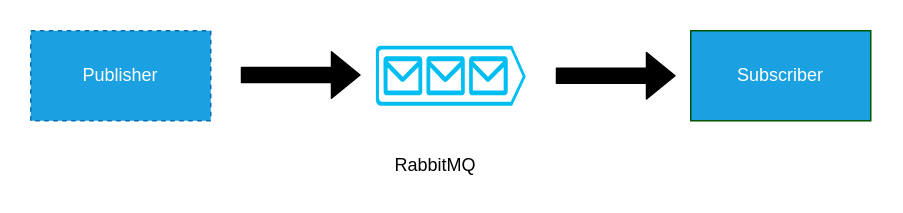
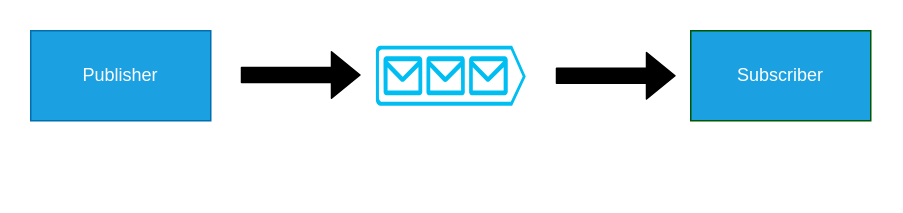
(121, 76) -> (121, 76)
(436, 166) -> none
